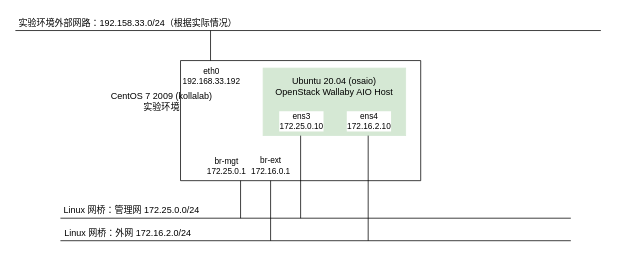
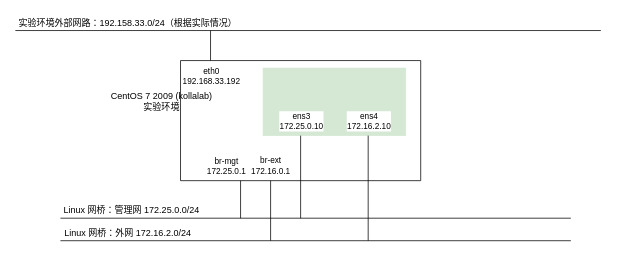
(334, 87) -> none
